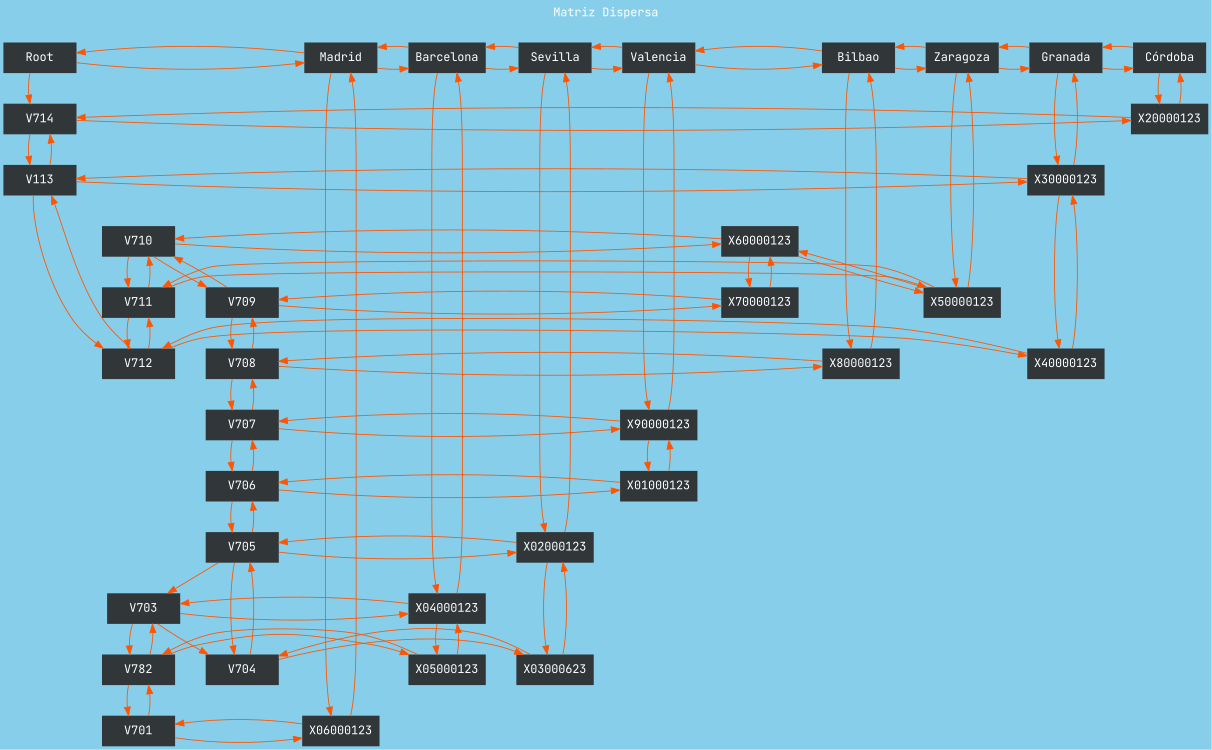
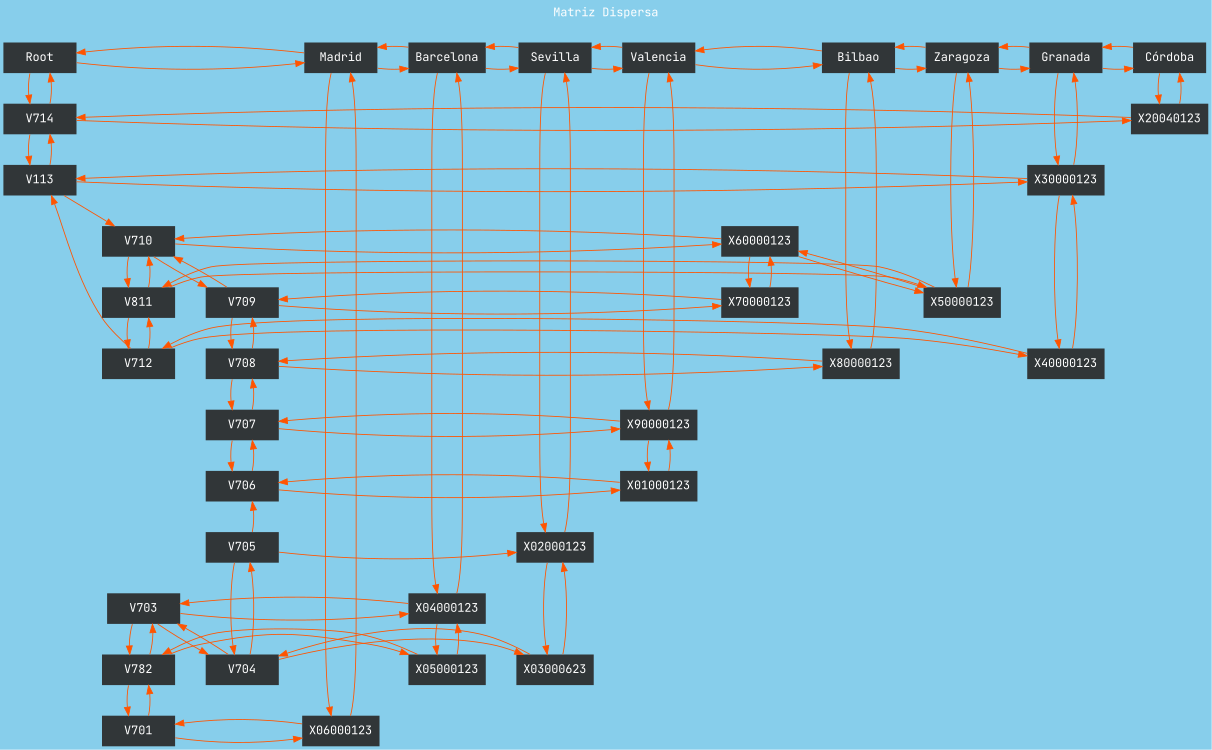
none -> (51, 93)
(1170, 119) -> (1170, 119)
(50, 276) -> (85, 209)
(139, 303) -> (139, 303)
(231, 513) -> none
(402, 536) -> none
(197, 576) -> (217, 647)
